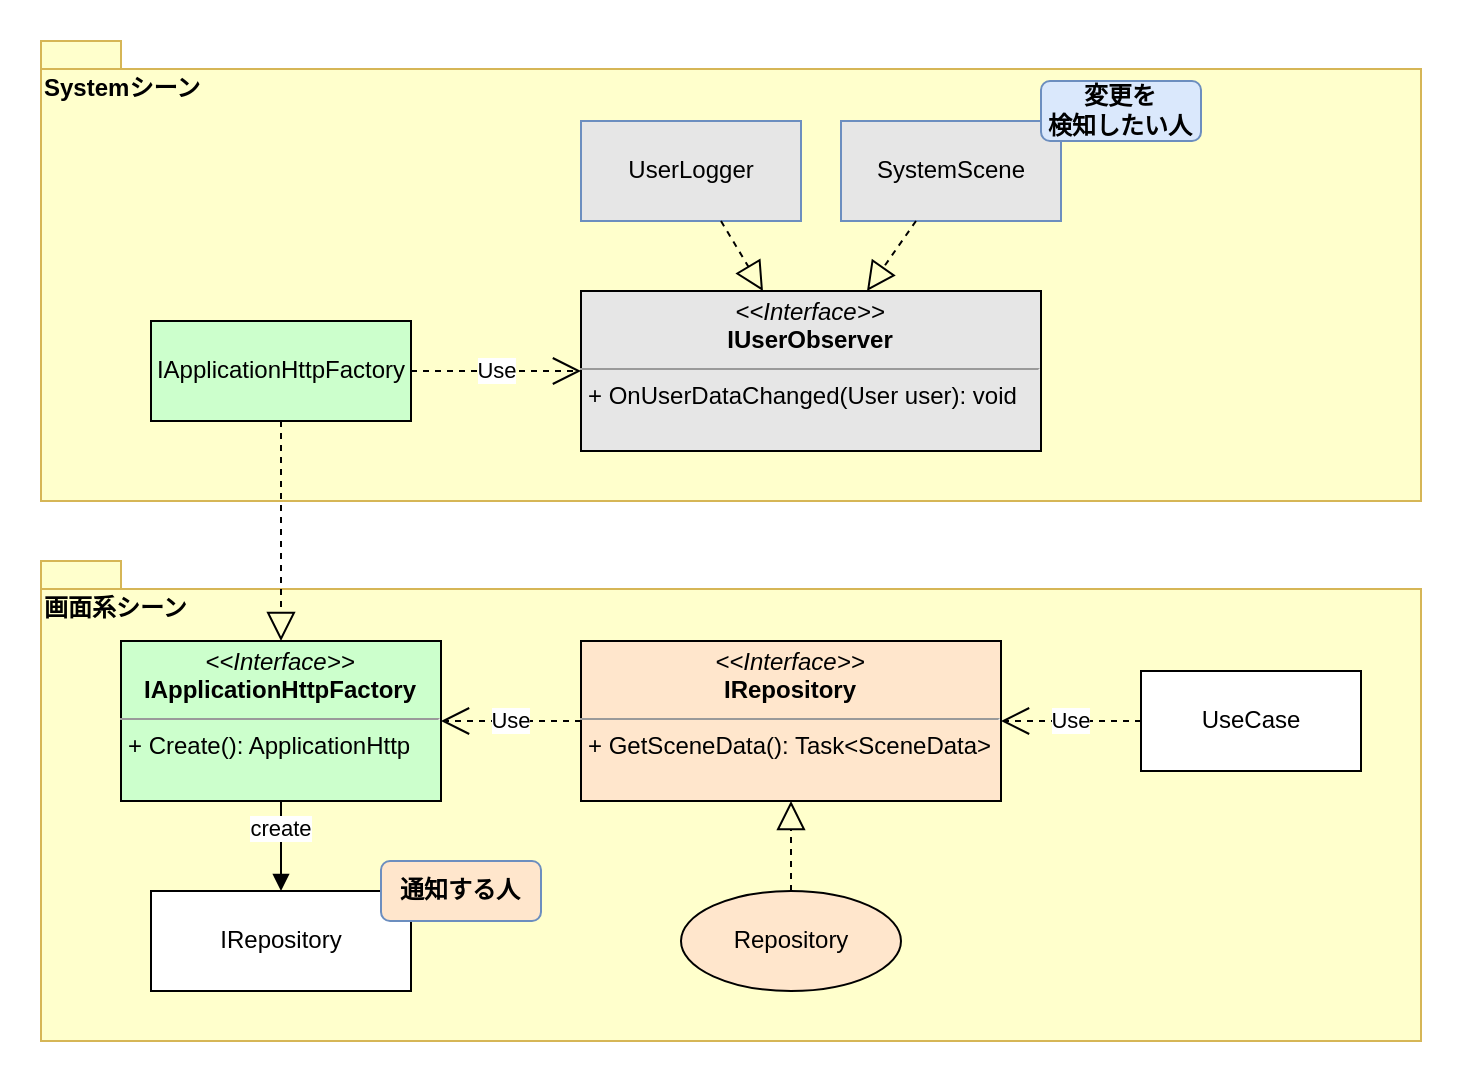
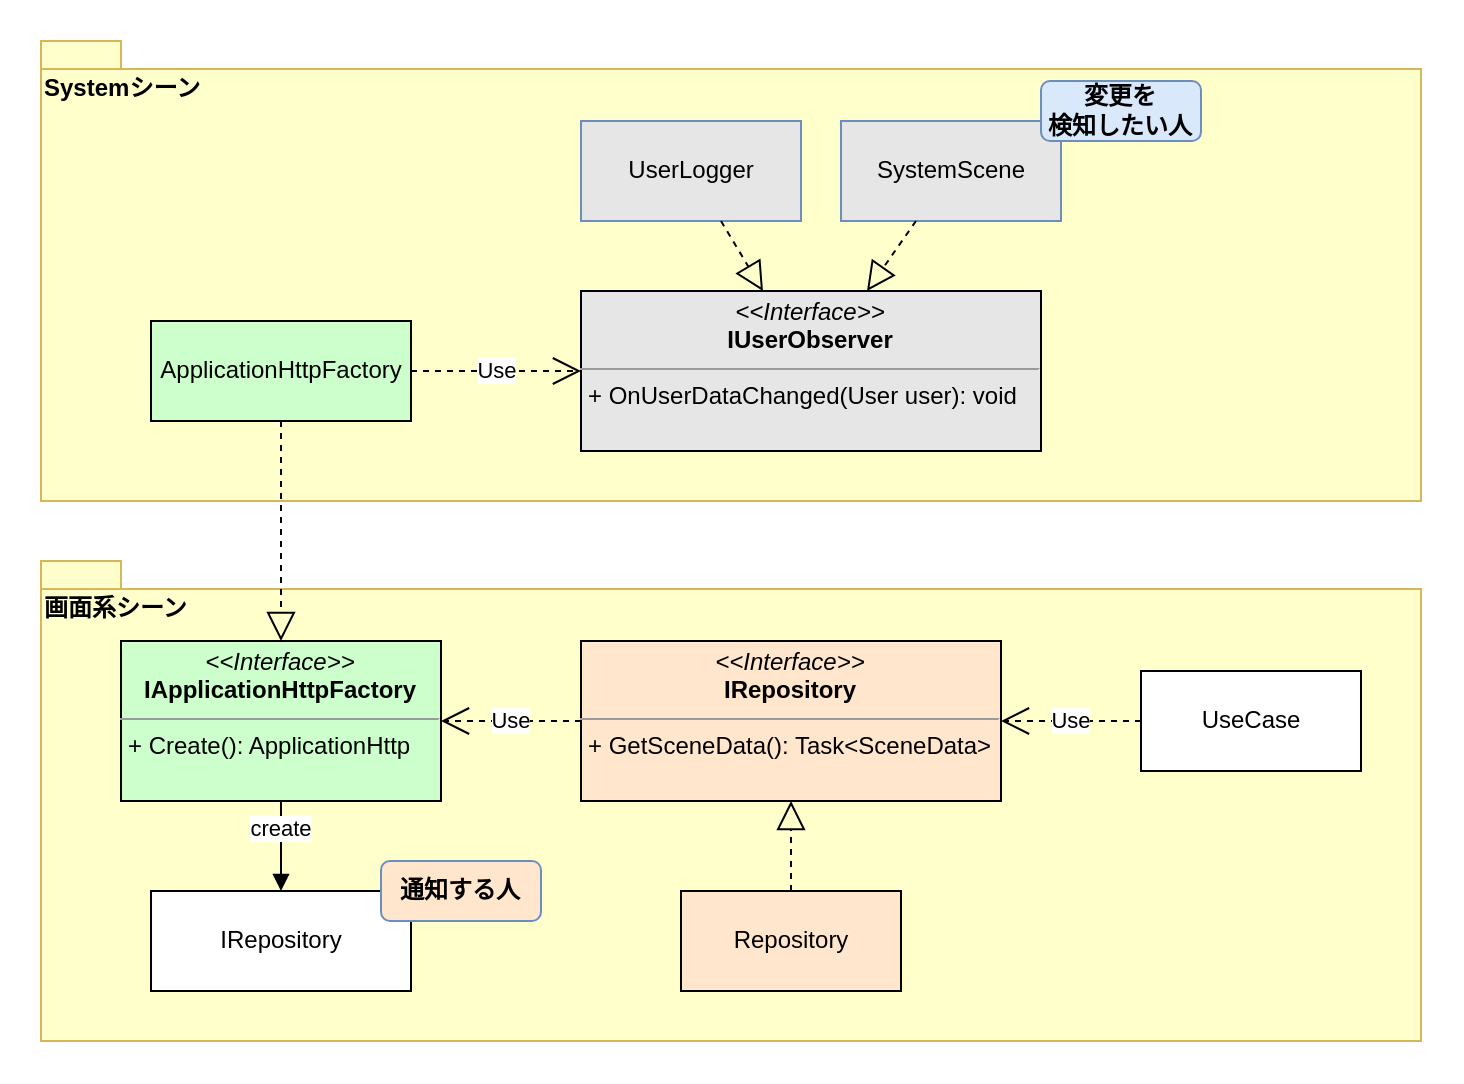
(282, 371) -> (282, 371)
(791, 941) -> (791, 941)
